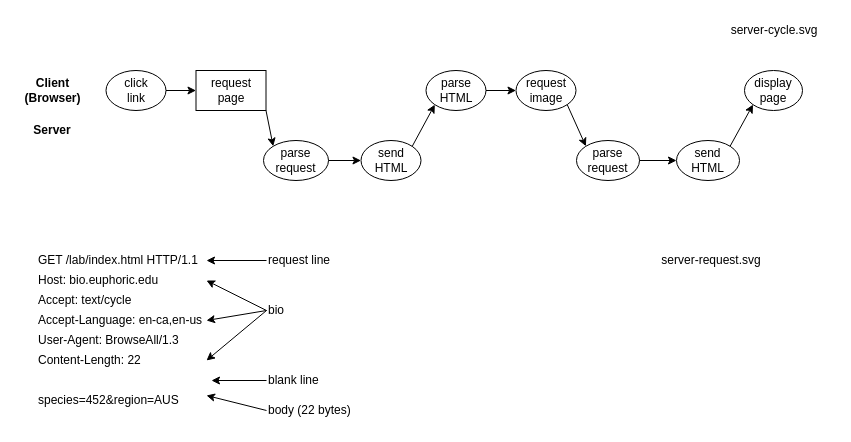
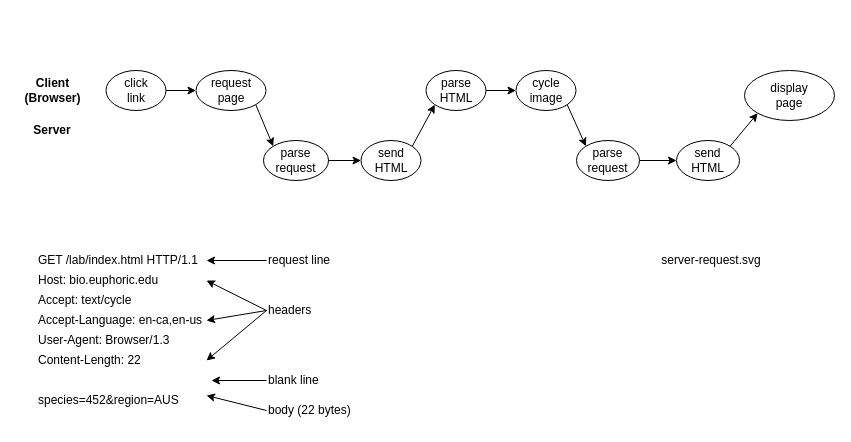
(774, 31) -> none
(231, 91) -> (231, 91)
(547, 91) -> (547, 91)
(774, 91) -> (790, 96)
(277, 311) -> (292, 311)
(115, 341) -> (111, 341)
